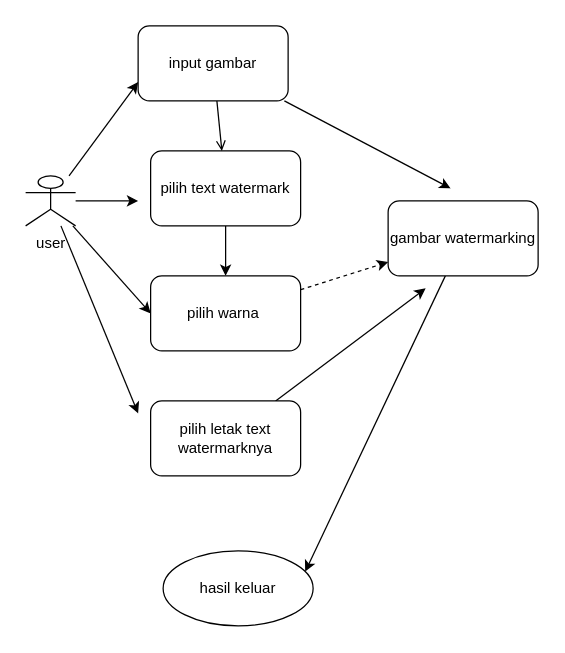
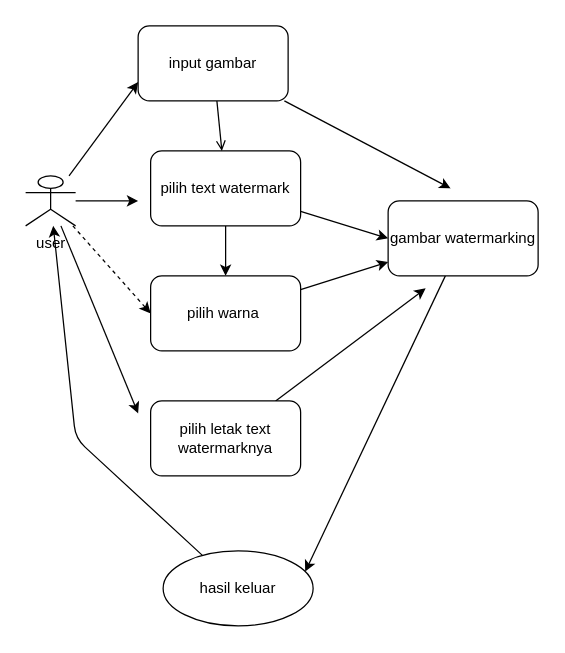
none -> (340, 223)
(109, 266) -> (109, 266)
(340, 277) -> (340, 277)
none -> (74, 420)
